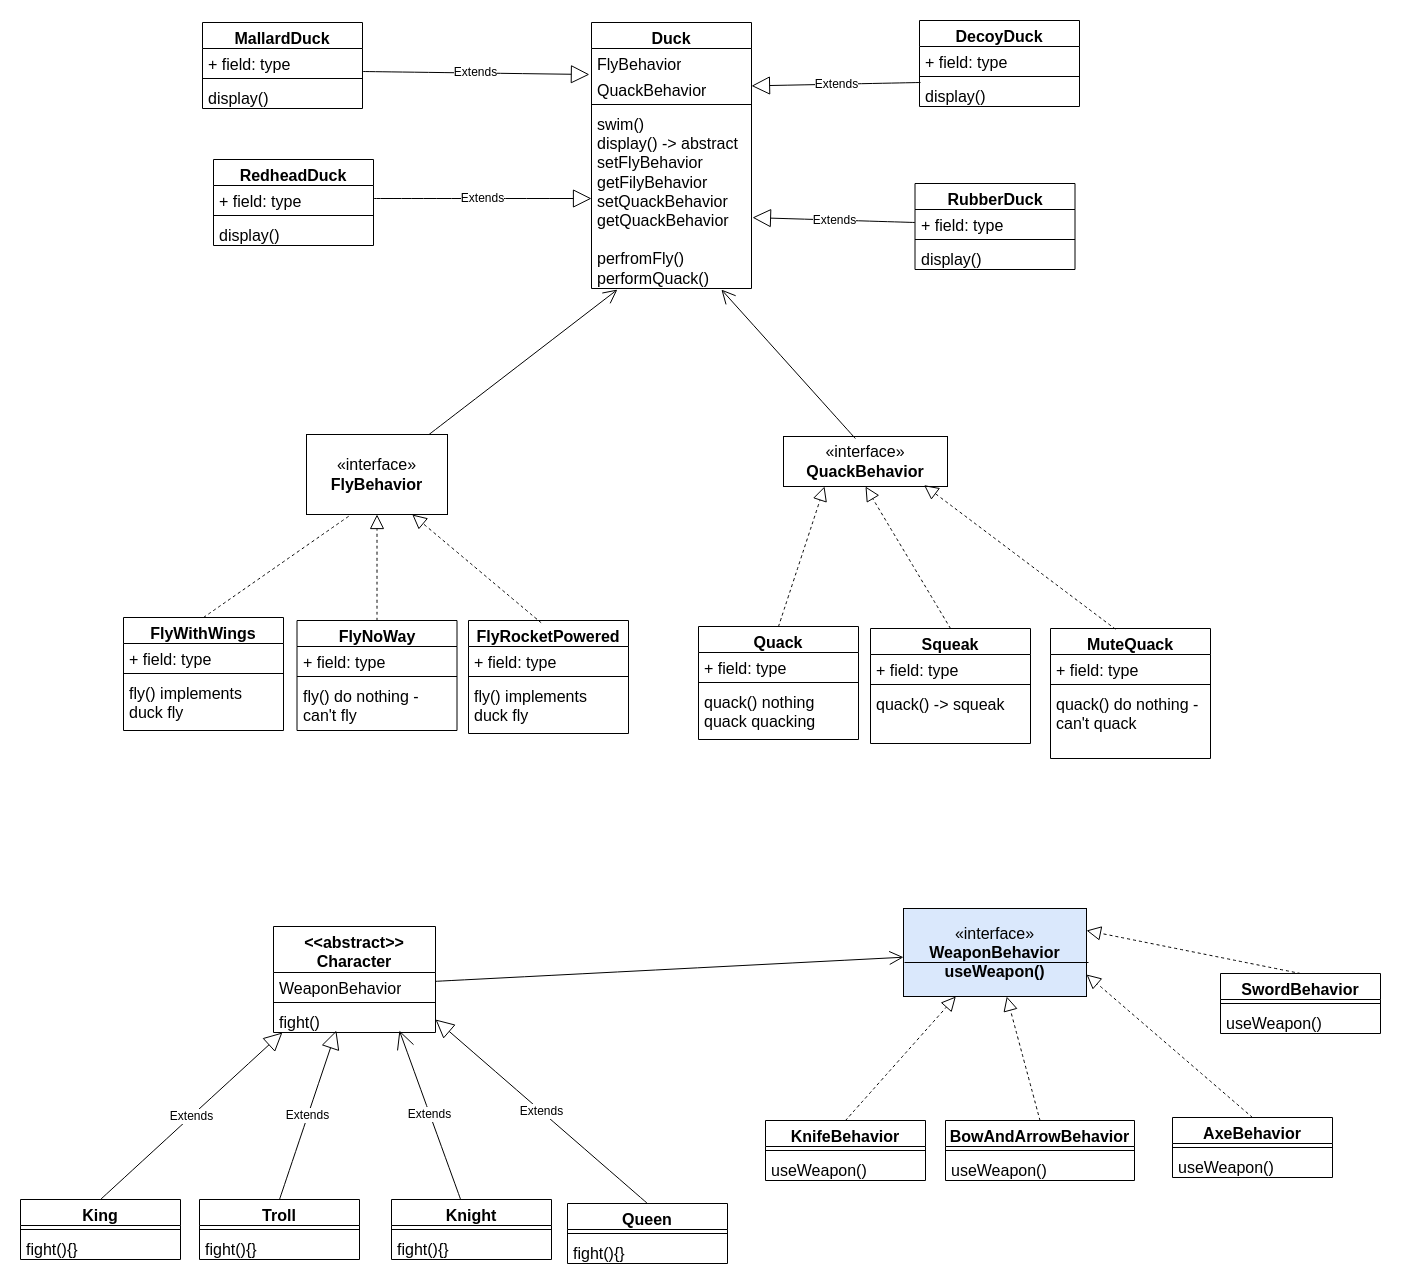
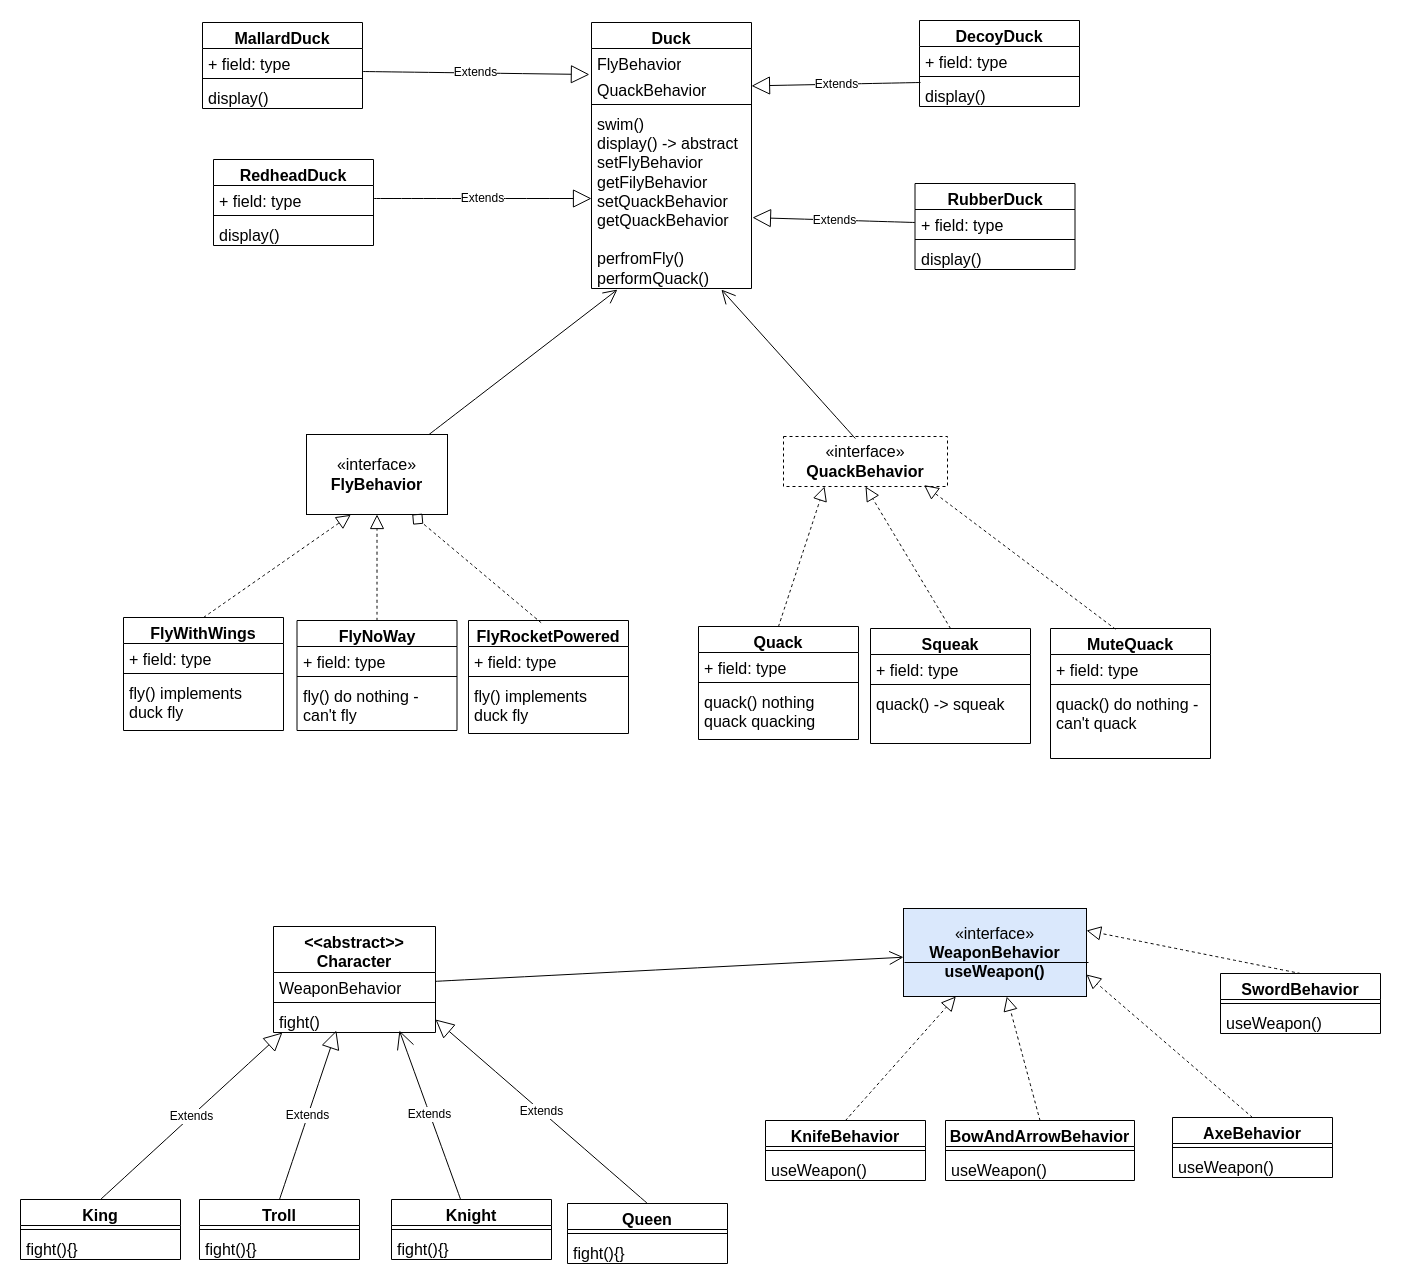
(866, 462) -> (866, 462)
(343, 520) -> (338, 524)
(424, 524) -> (424, 525)
